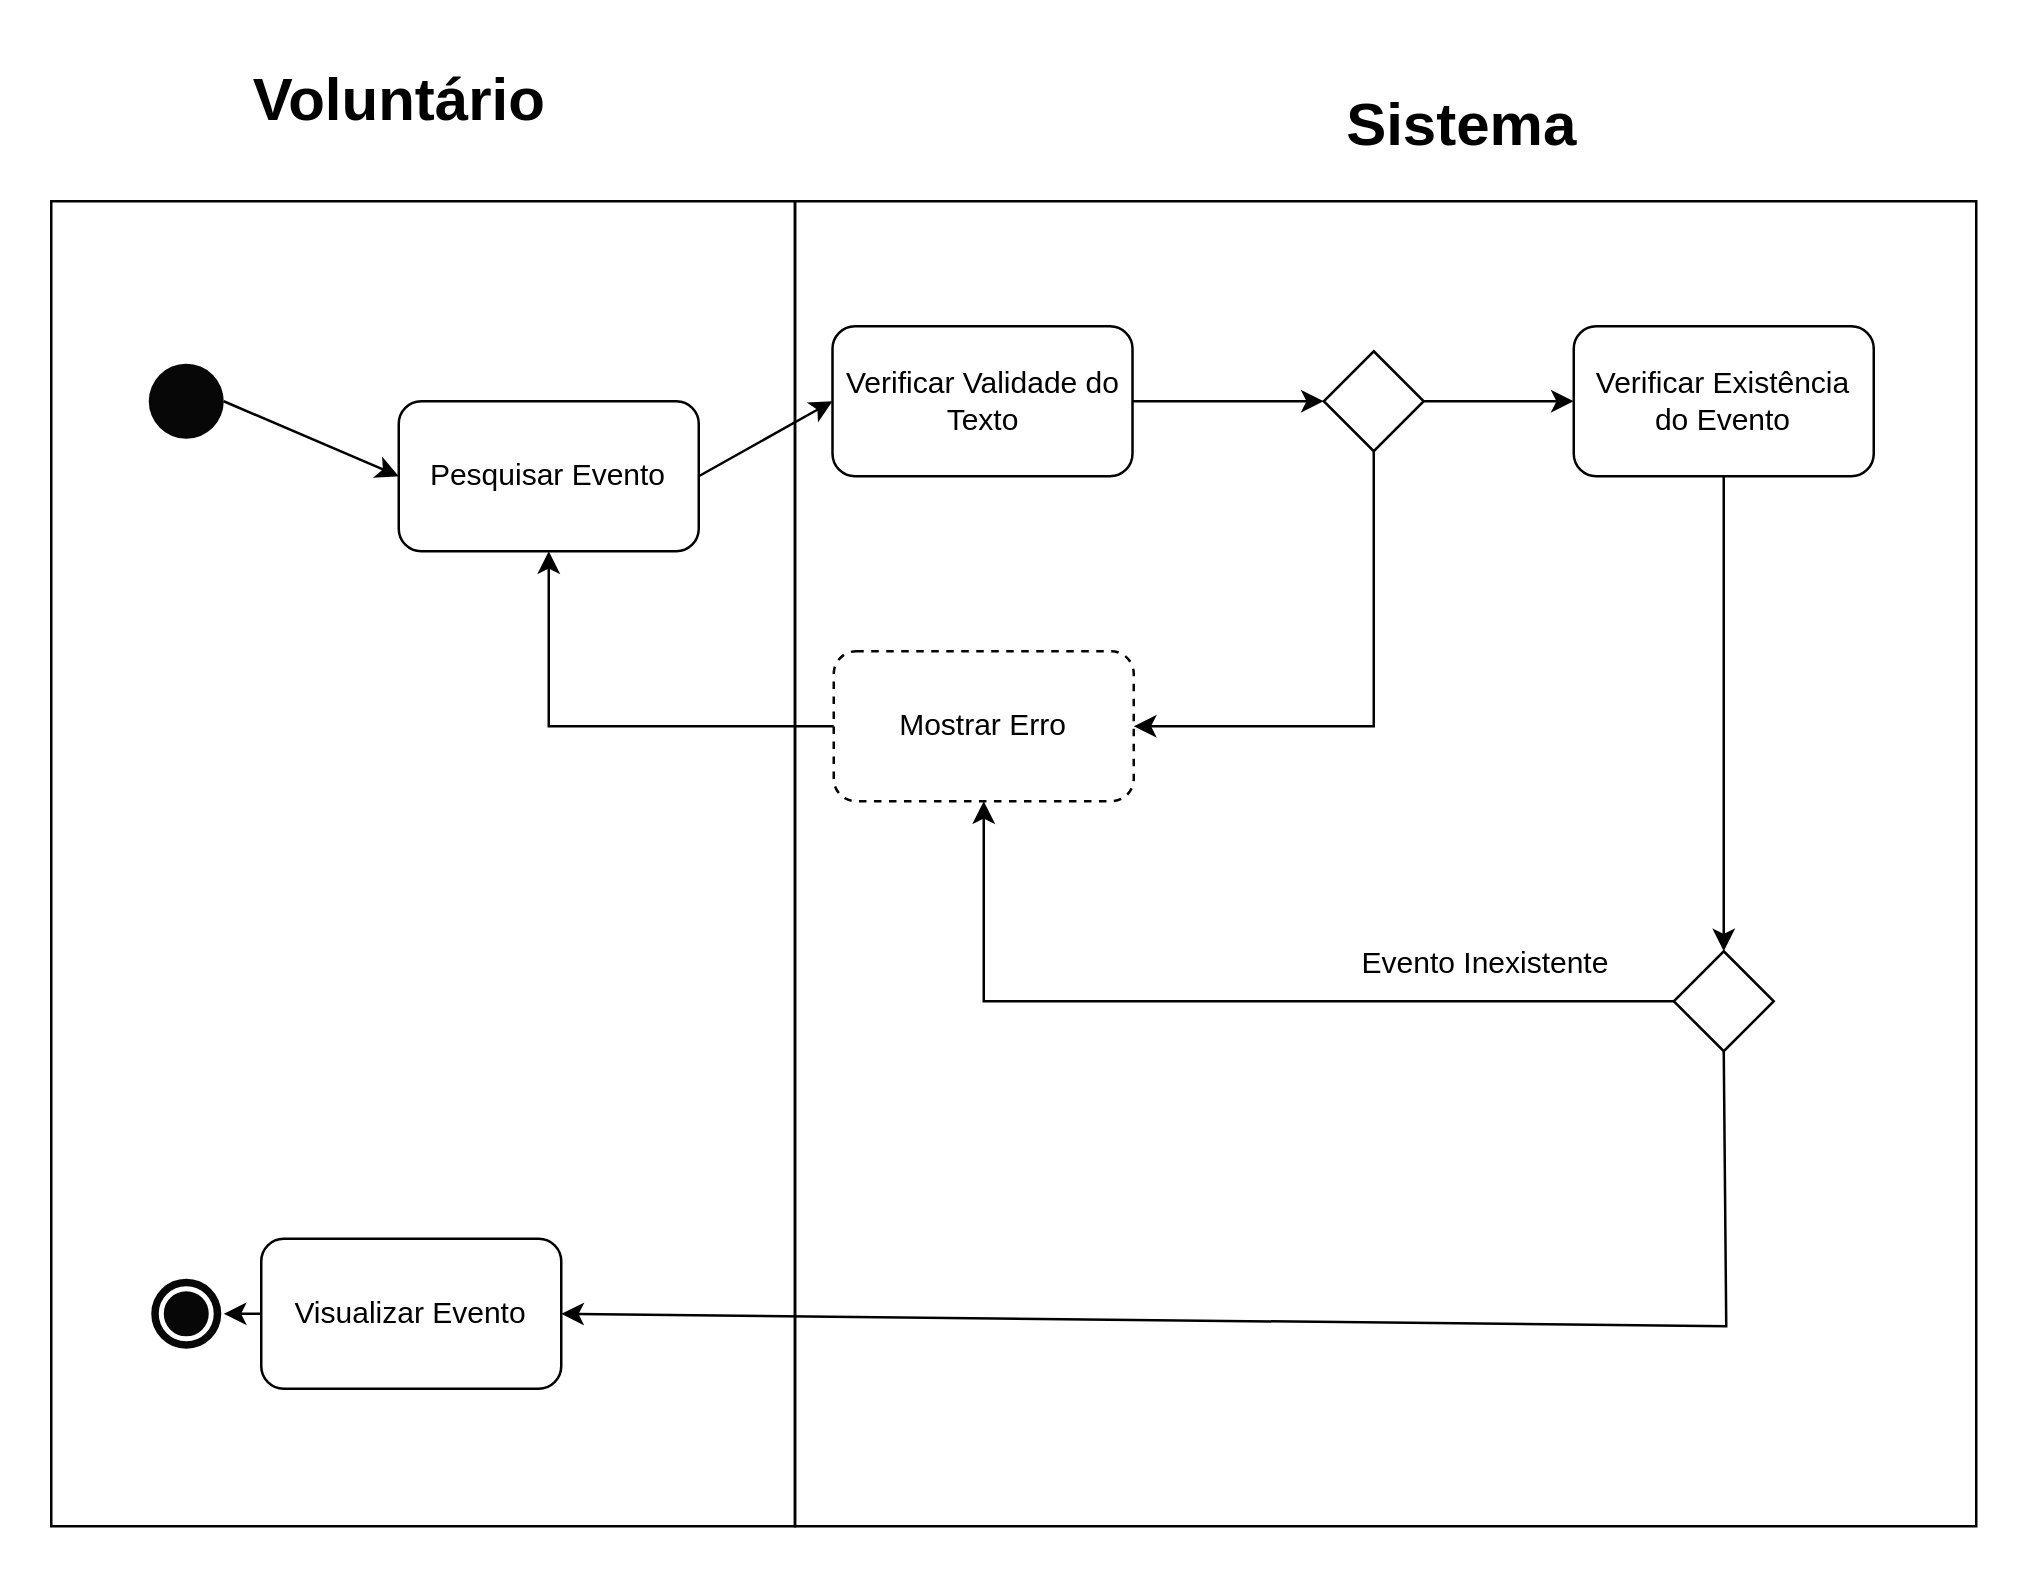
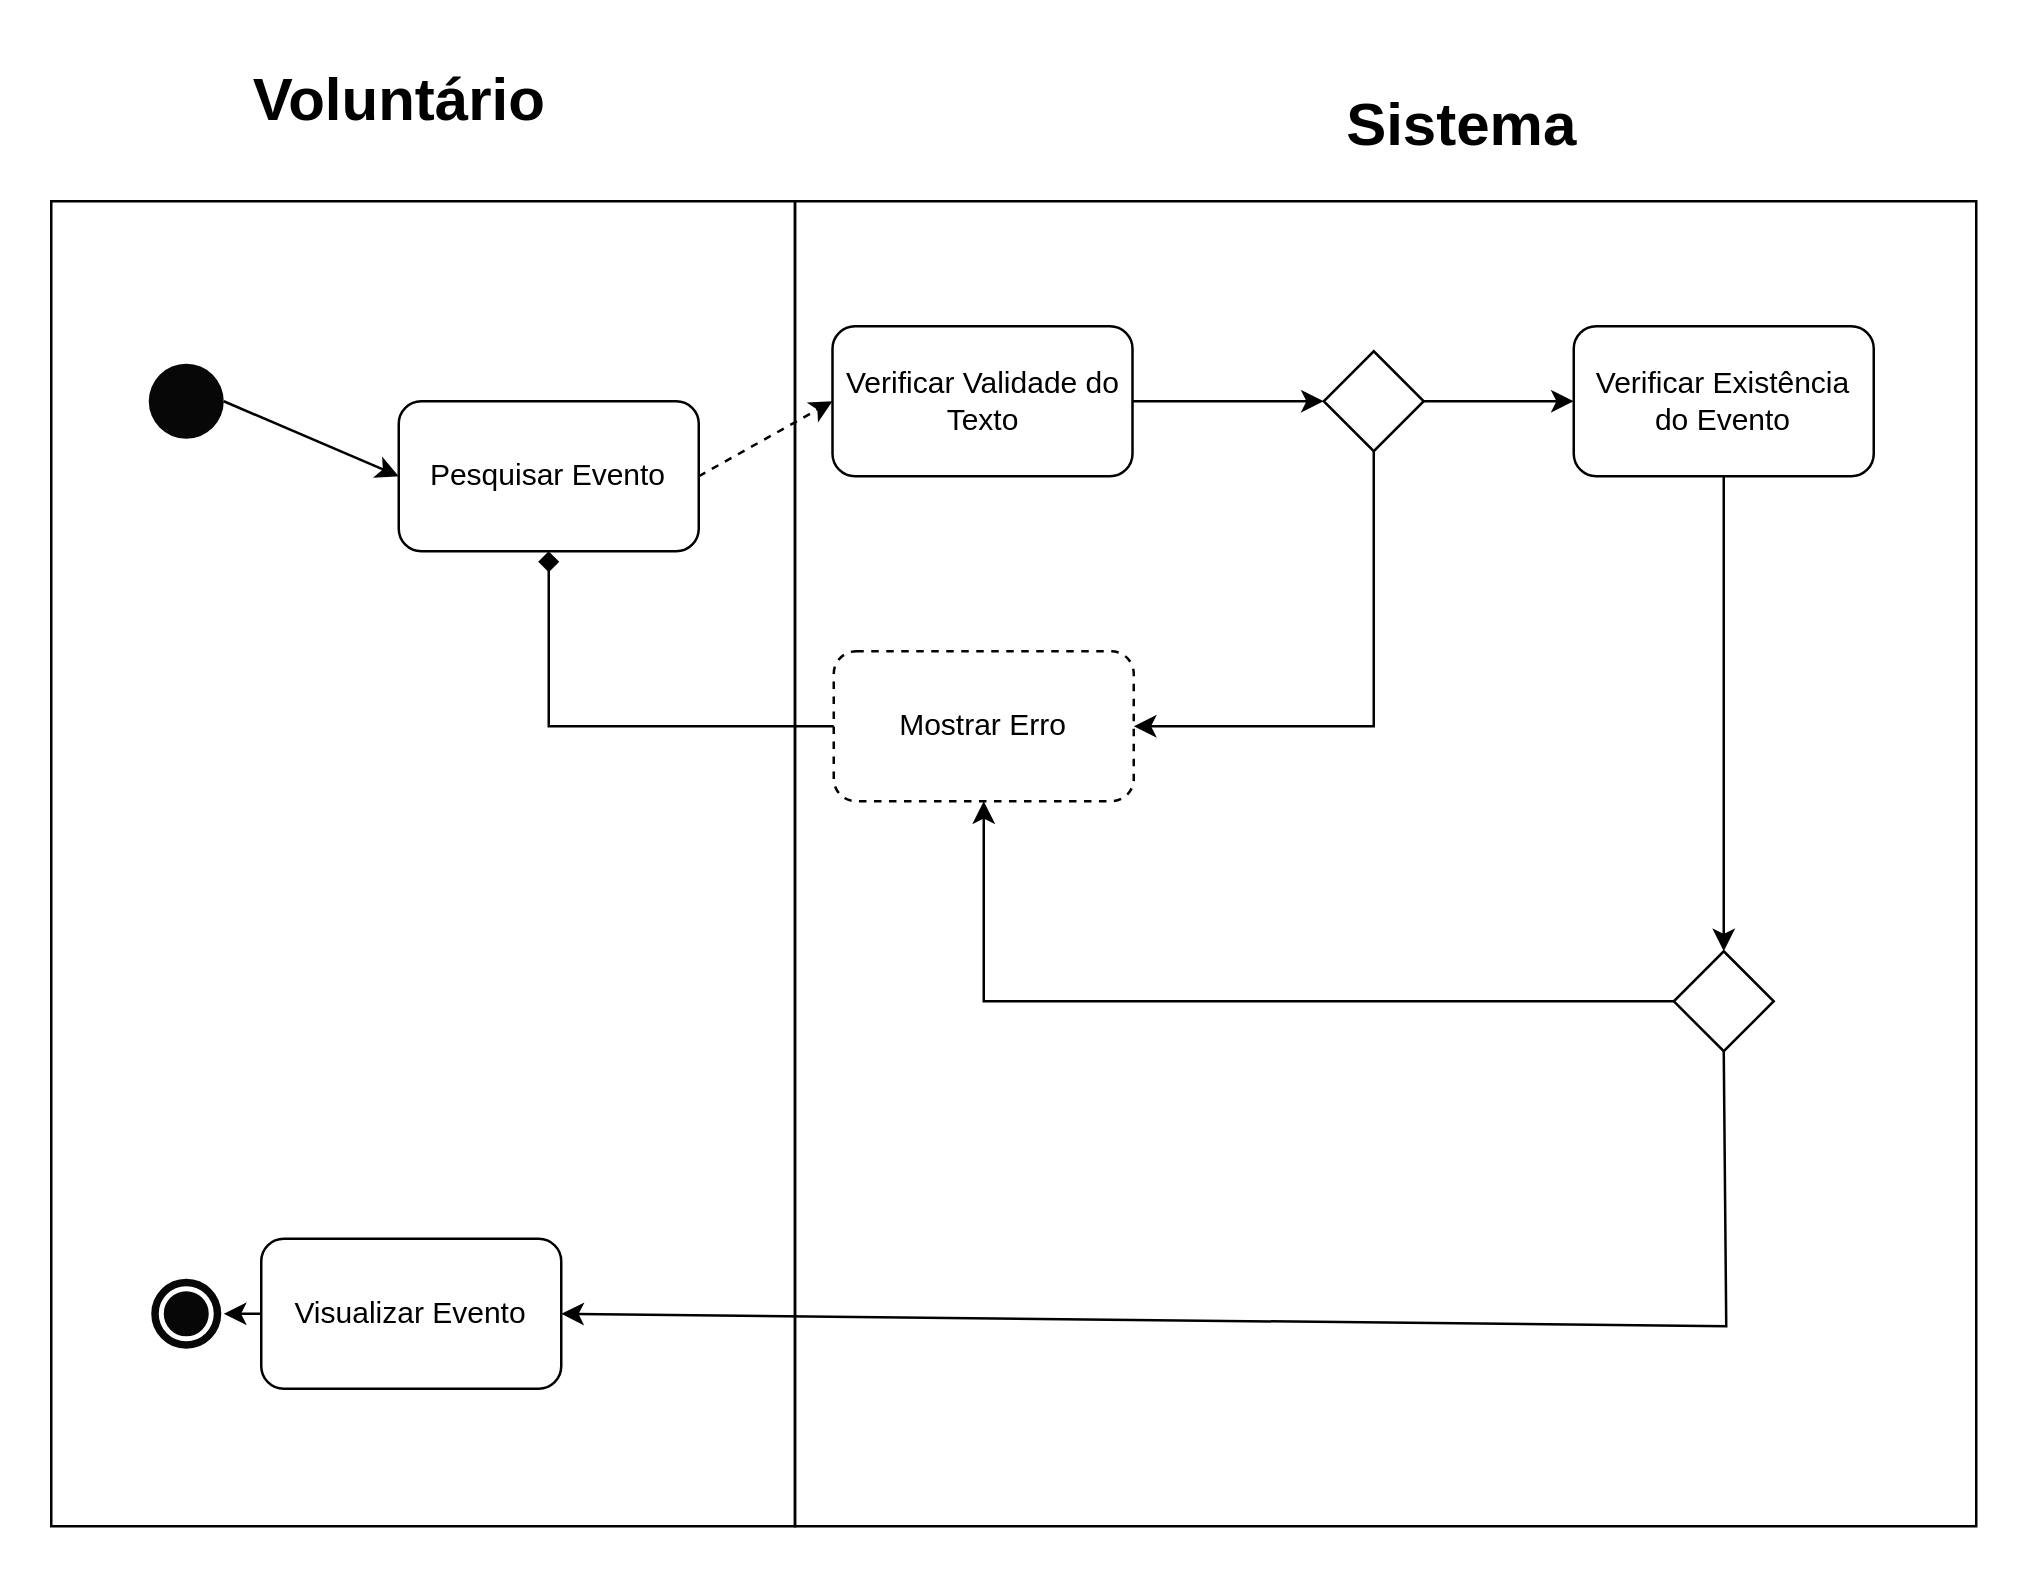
(760, 442) -> (760, 442)
(549, 570) -> (549, 572)
(1486, 964) -> none
